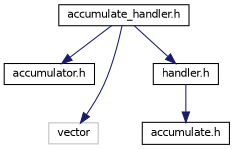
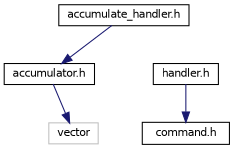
(151, 41) -> none
(109, 72) -> (59, 99)
(186, 133) -> (186, 133)
